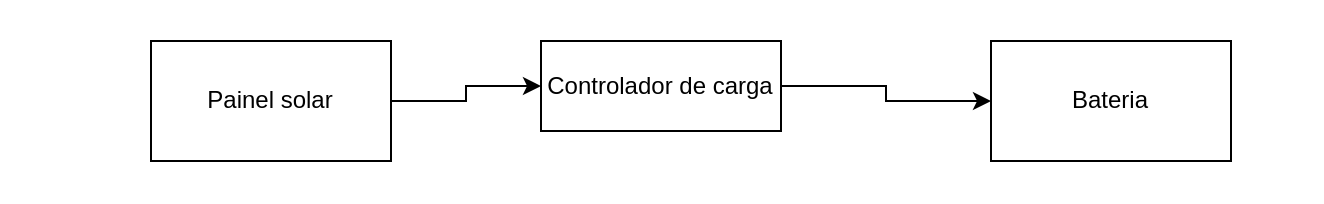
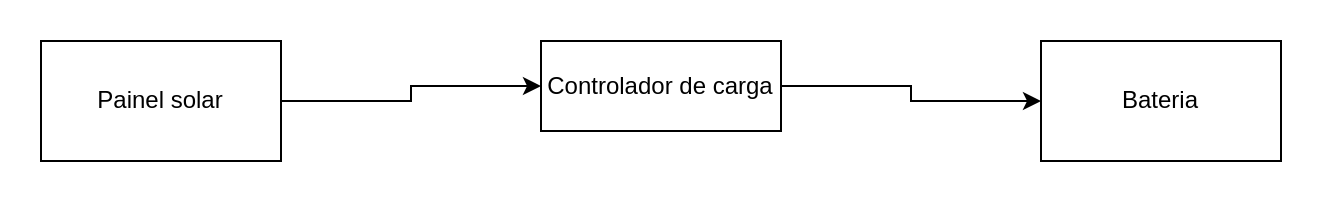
(271, 101) -> (161, 101)
(1111, 101) -> (1161, 101)
